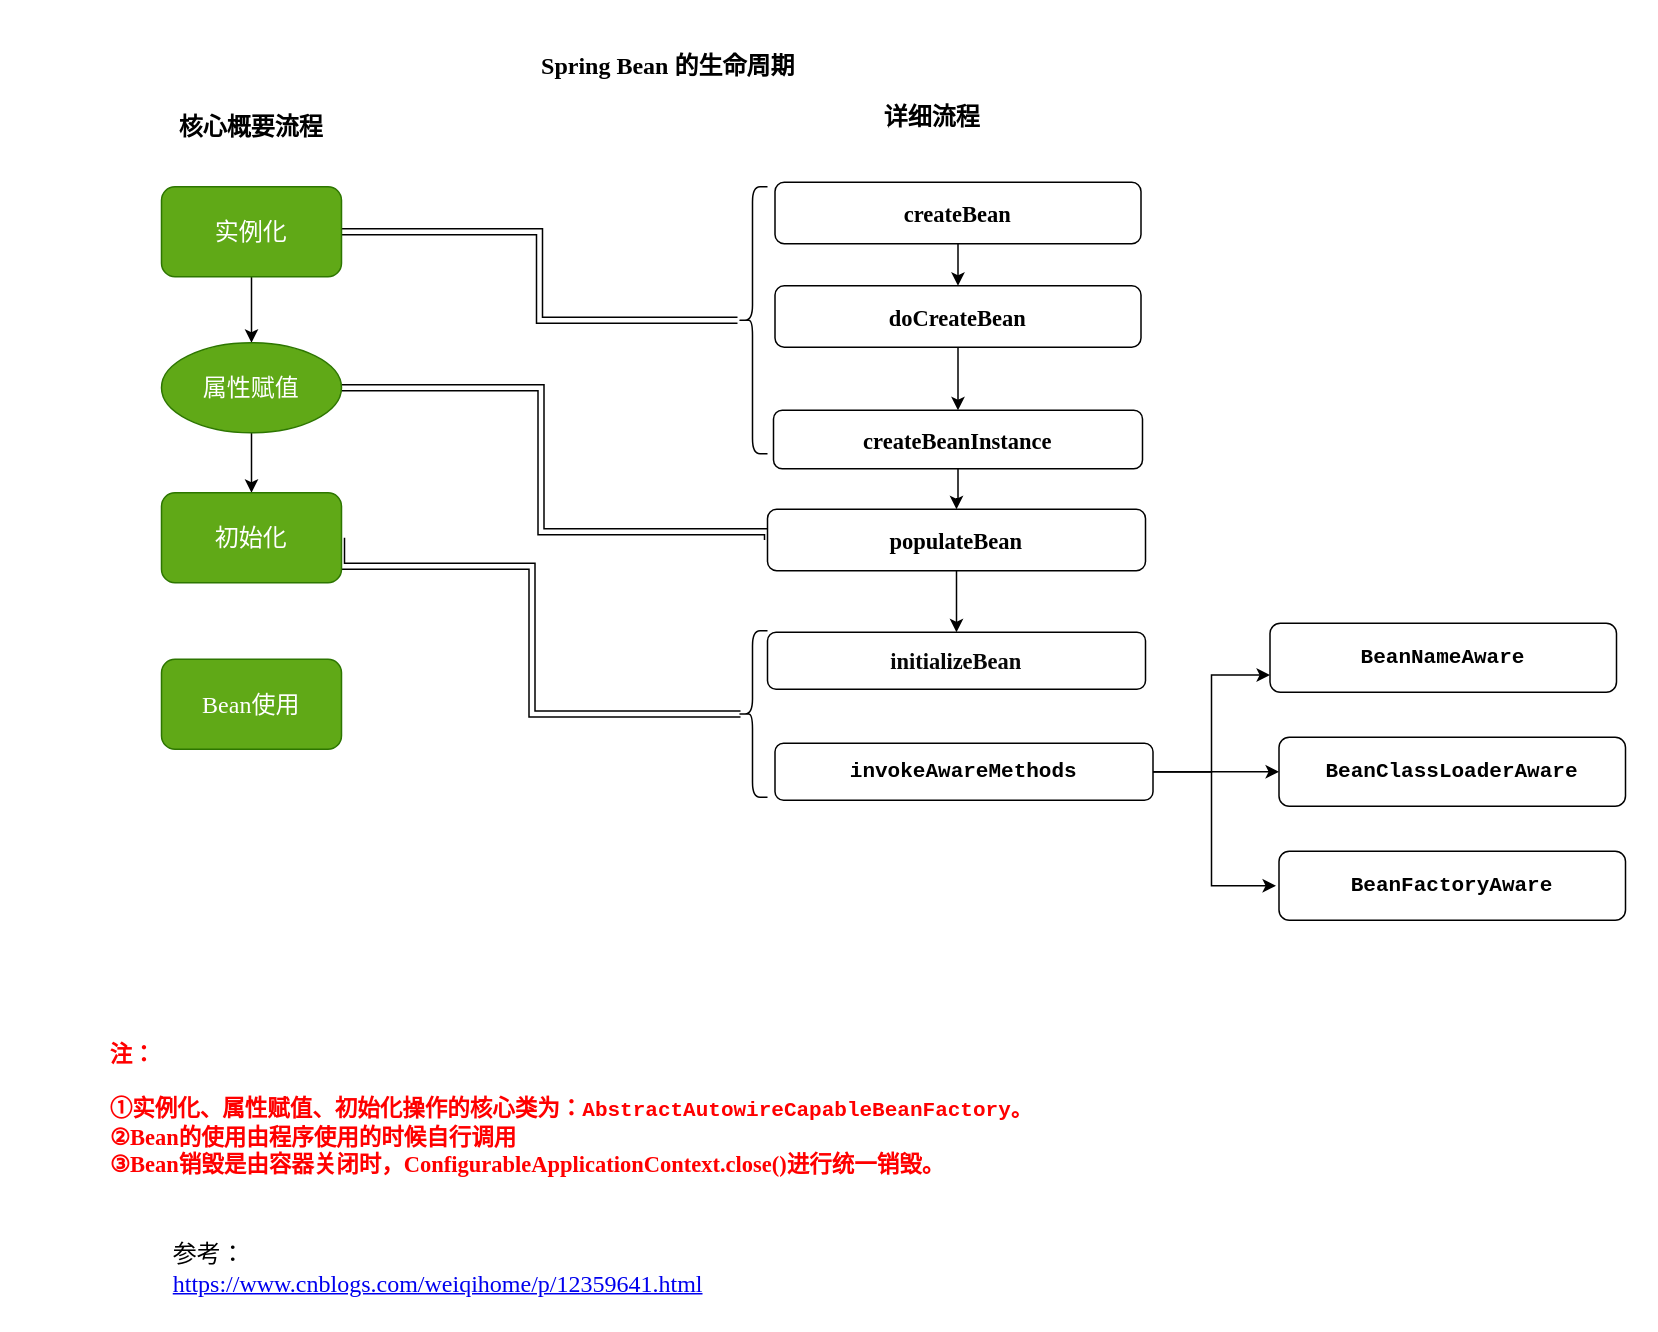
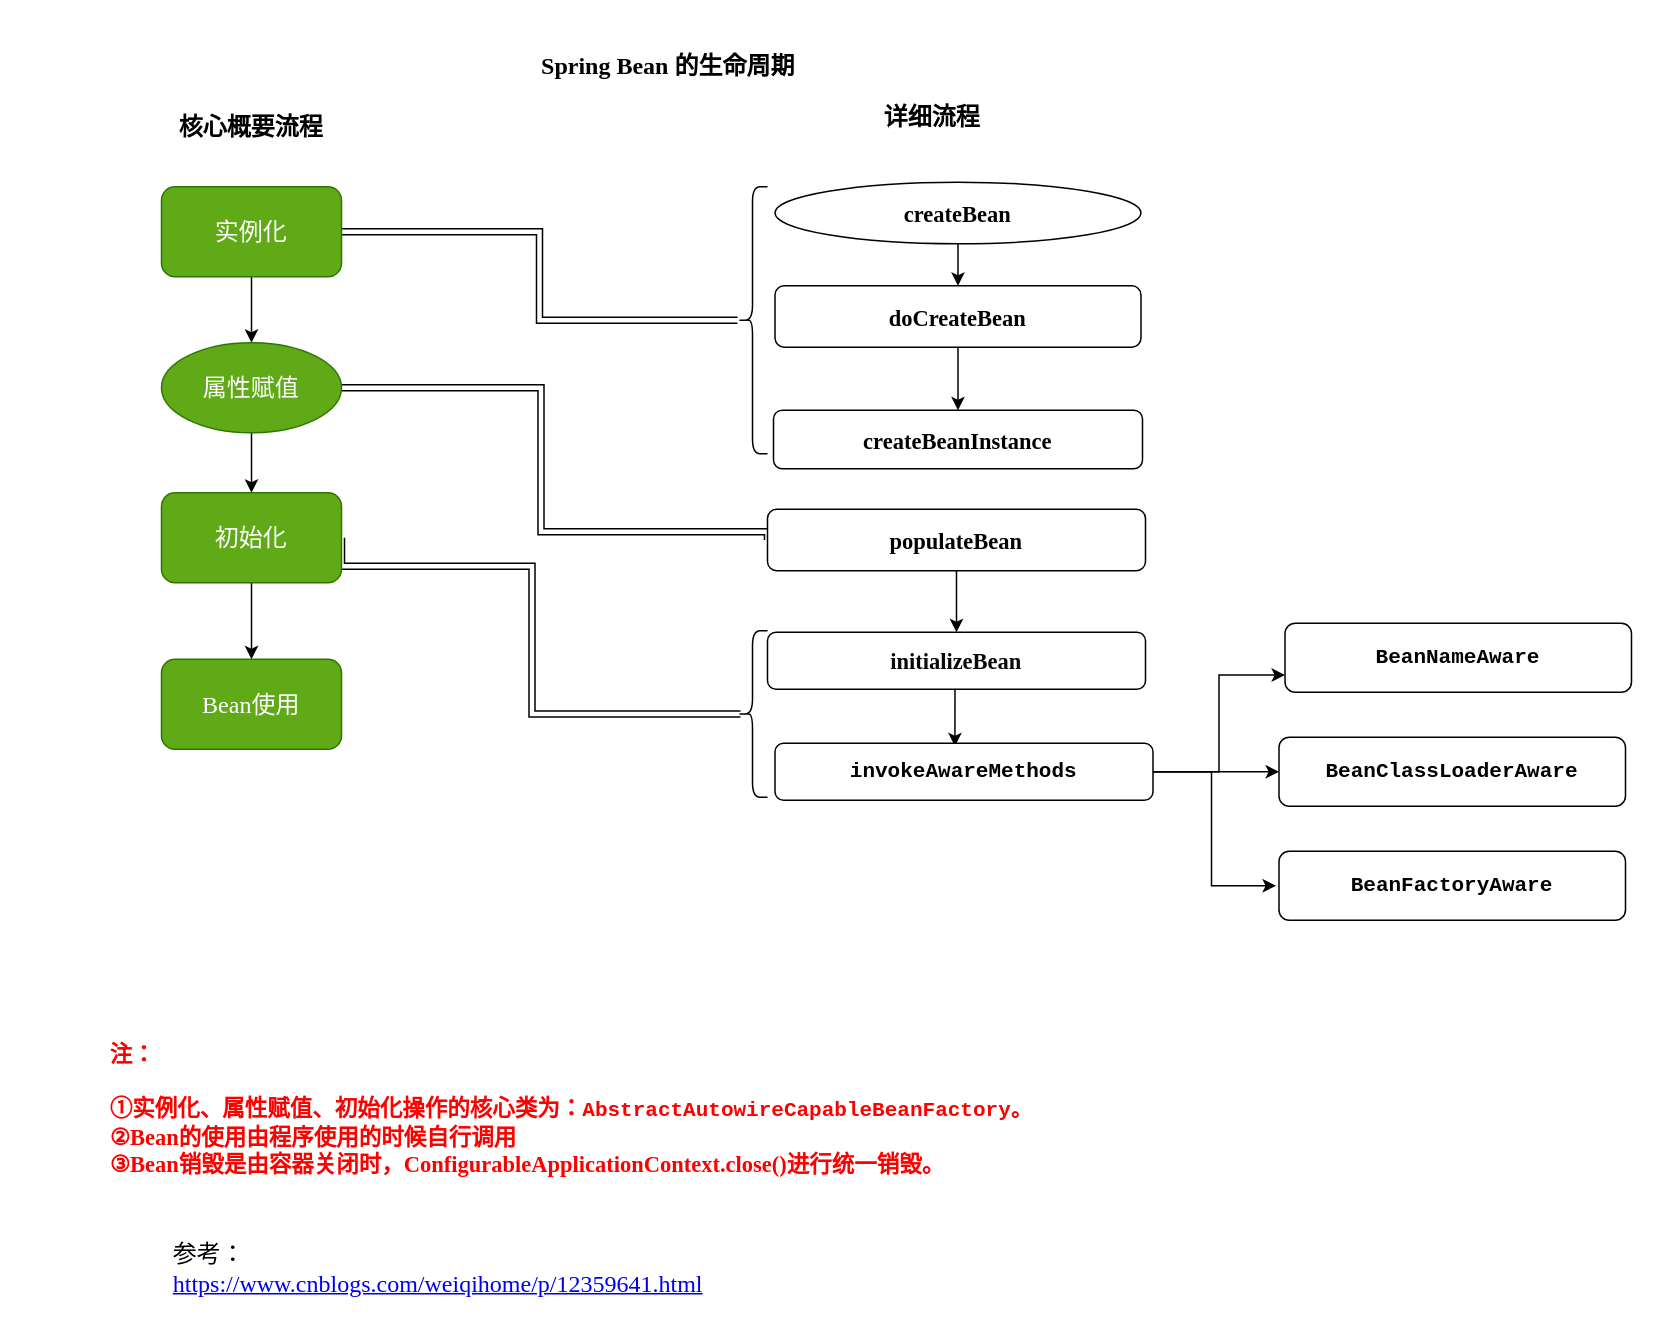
(958, 213) -> (958, 213)
(958, 485) -> none
none -> (251, 616)
(1443, 658) -> (1458, 658)
none -> (955, 712)
